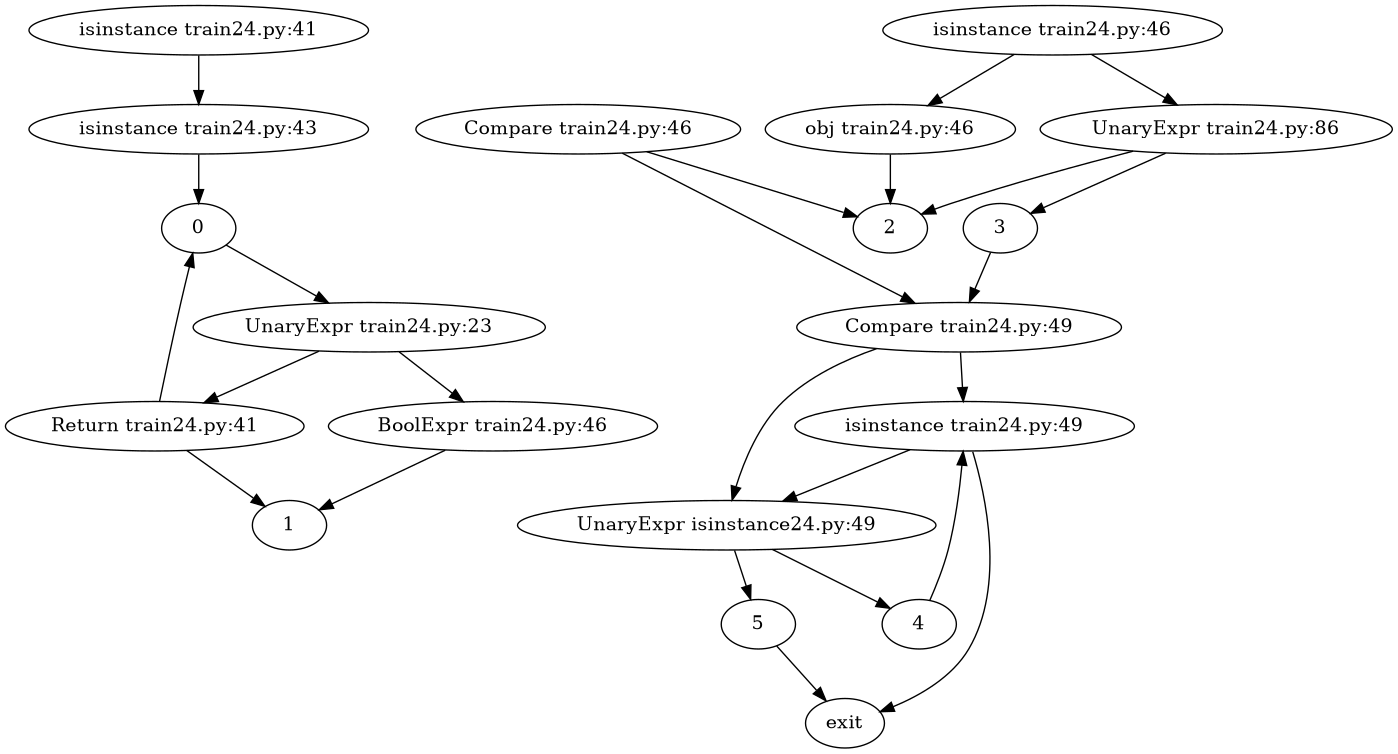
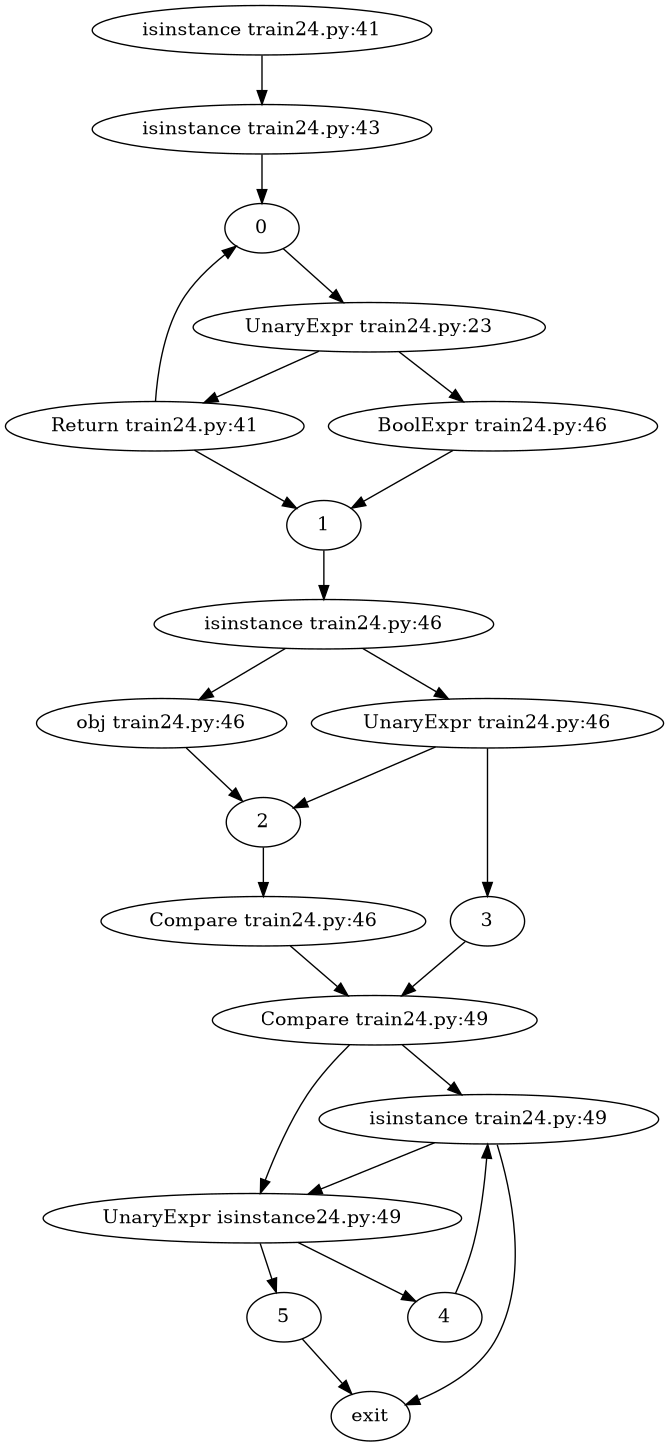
(1216, 129) -> (487, 723)
(745, 182) -> (263, 865)
none -> (324, 568)
